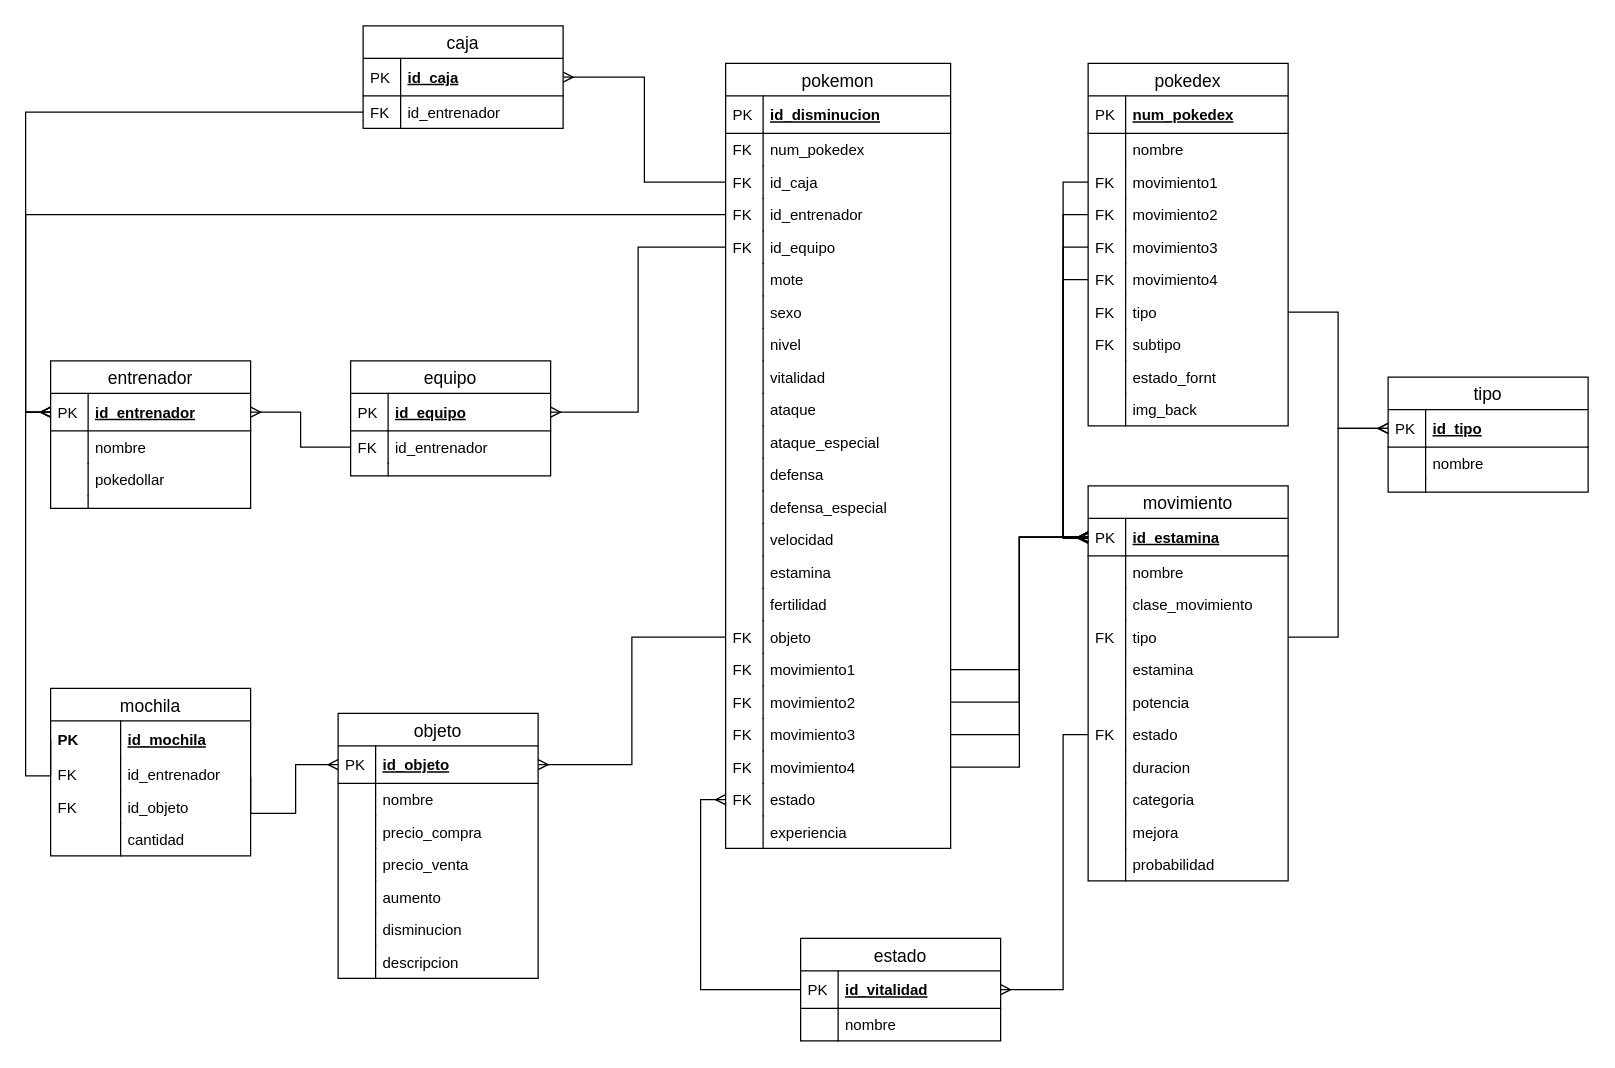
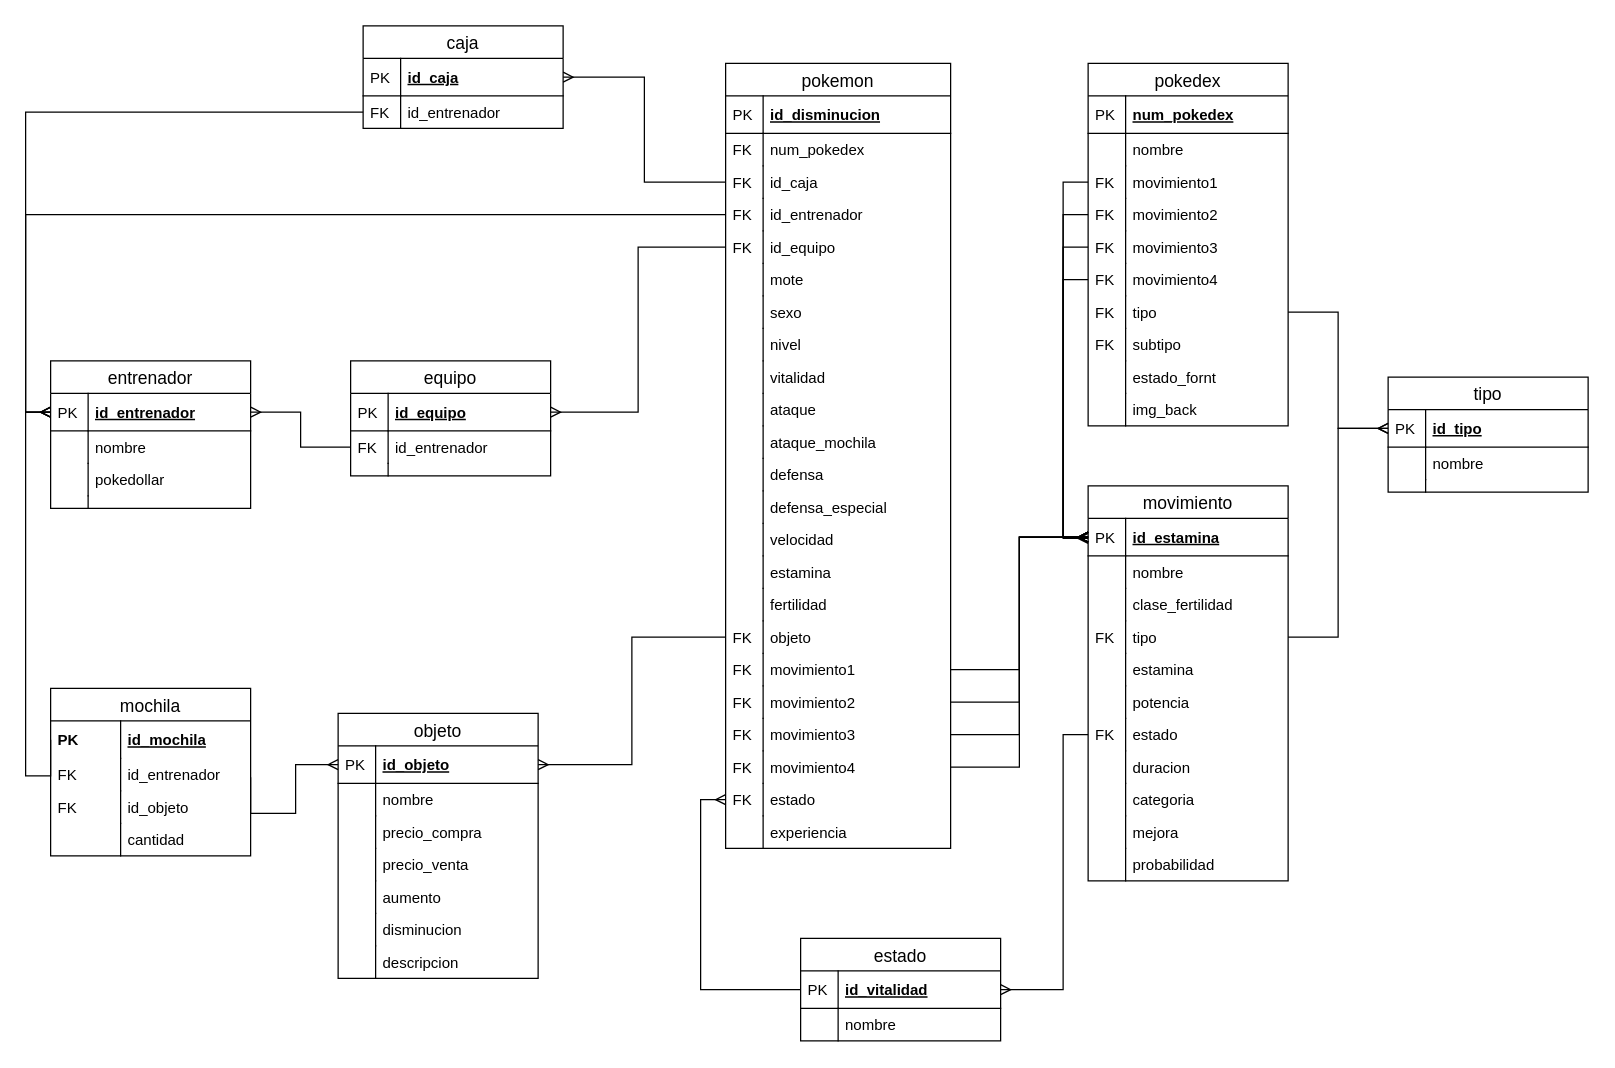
(829, 443) -> (825, 443)
(1194, 605) -> (1192, 605)
